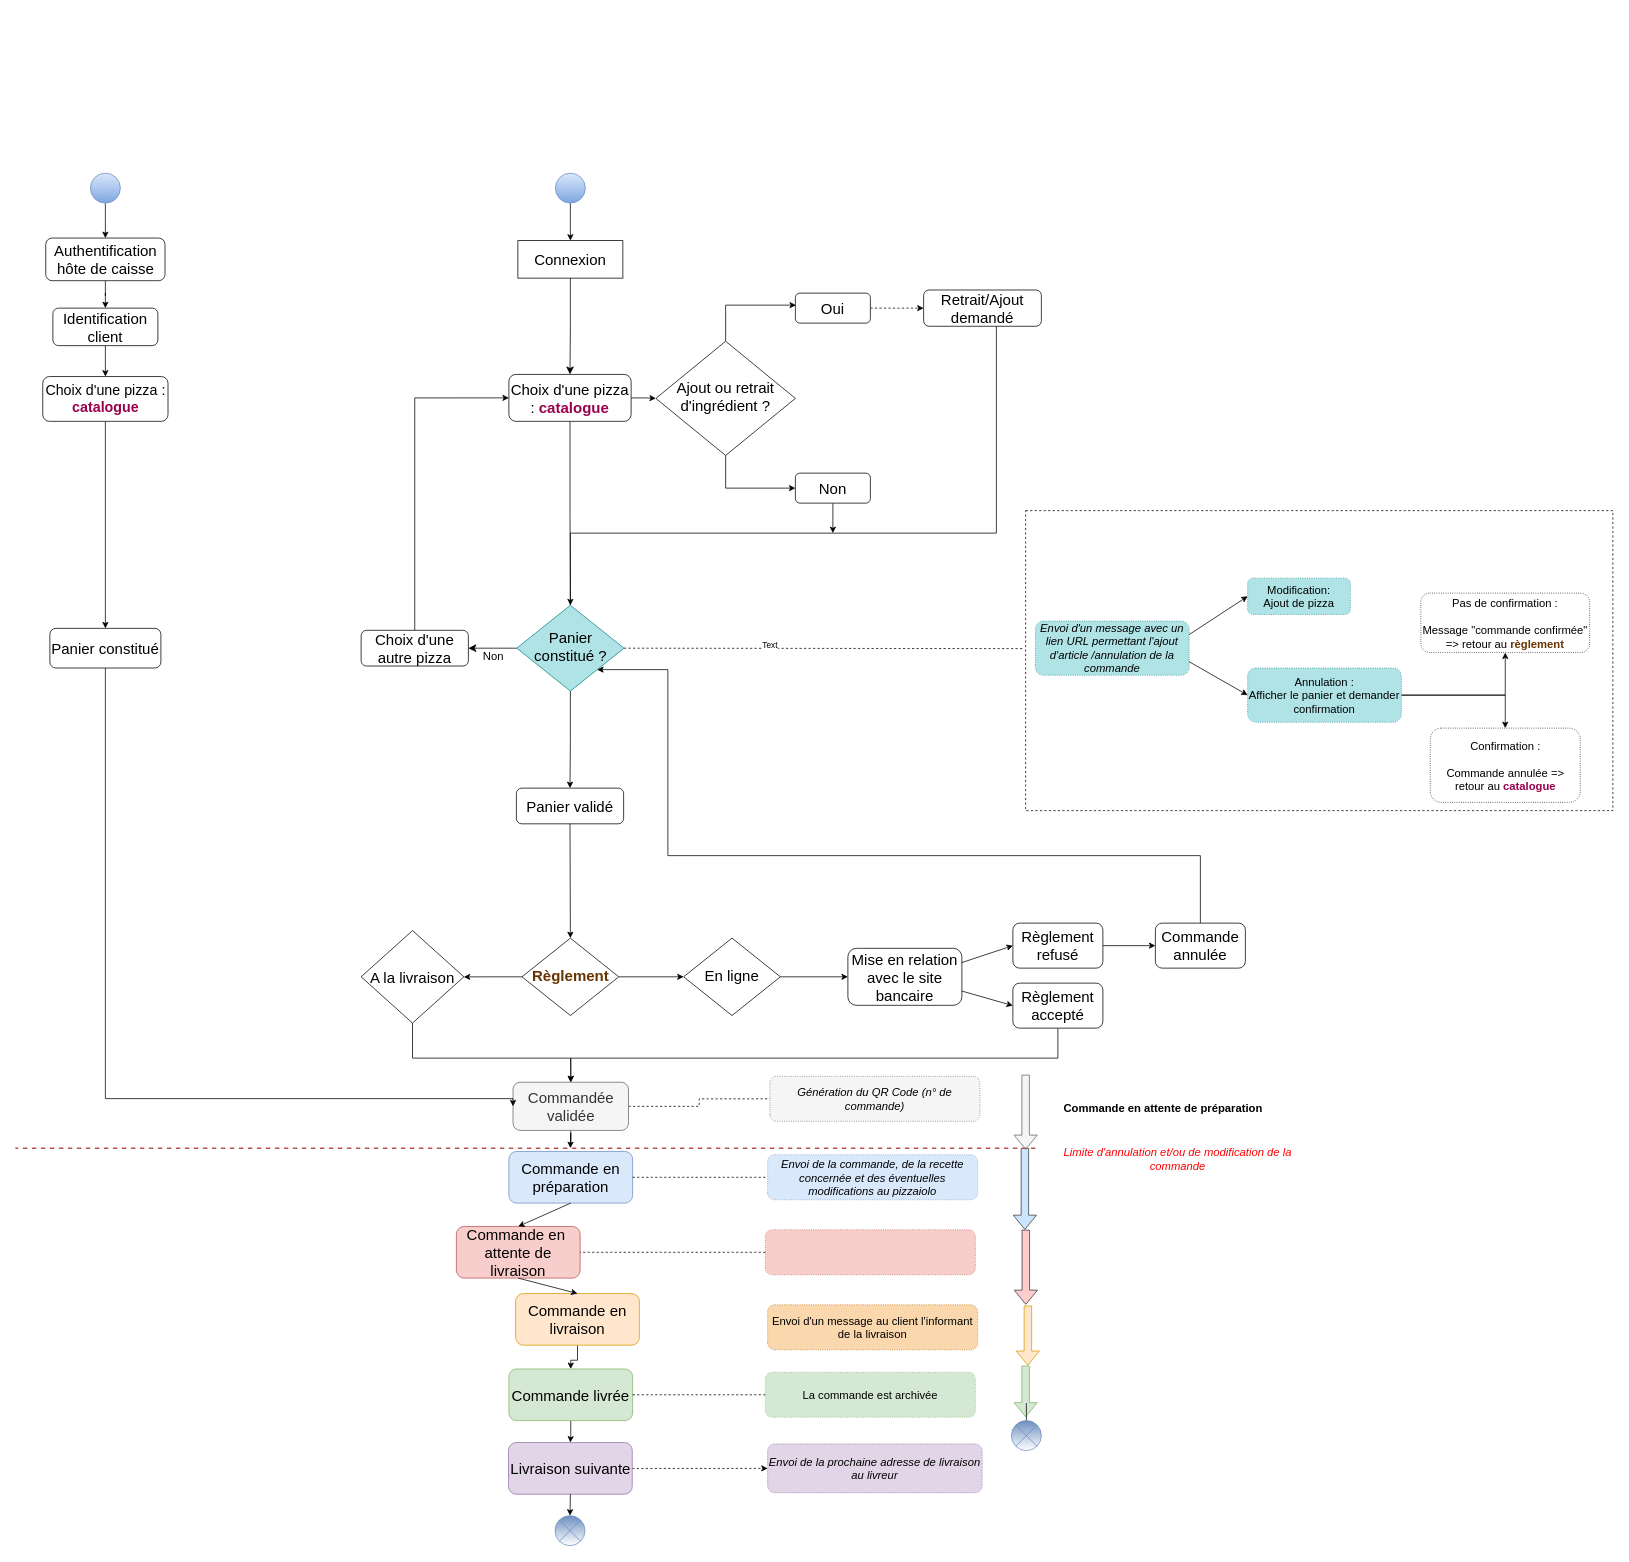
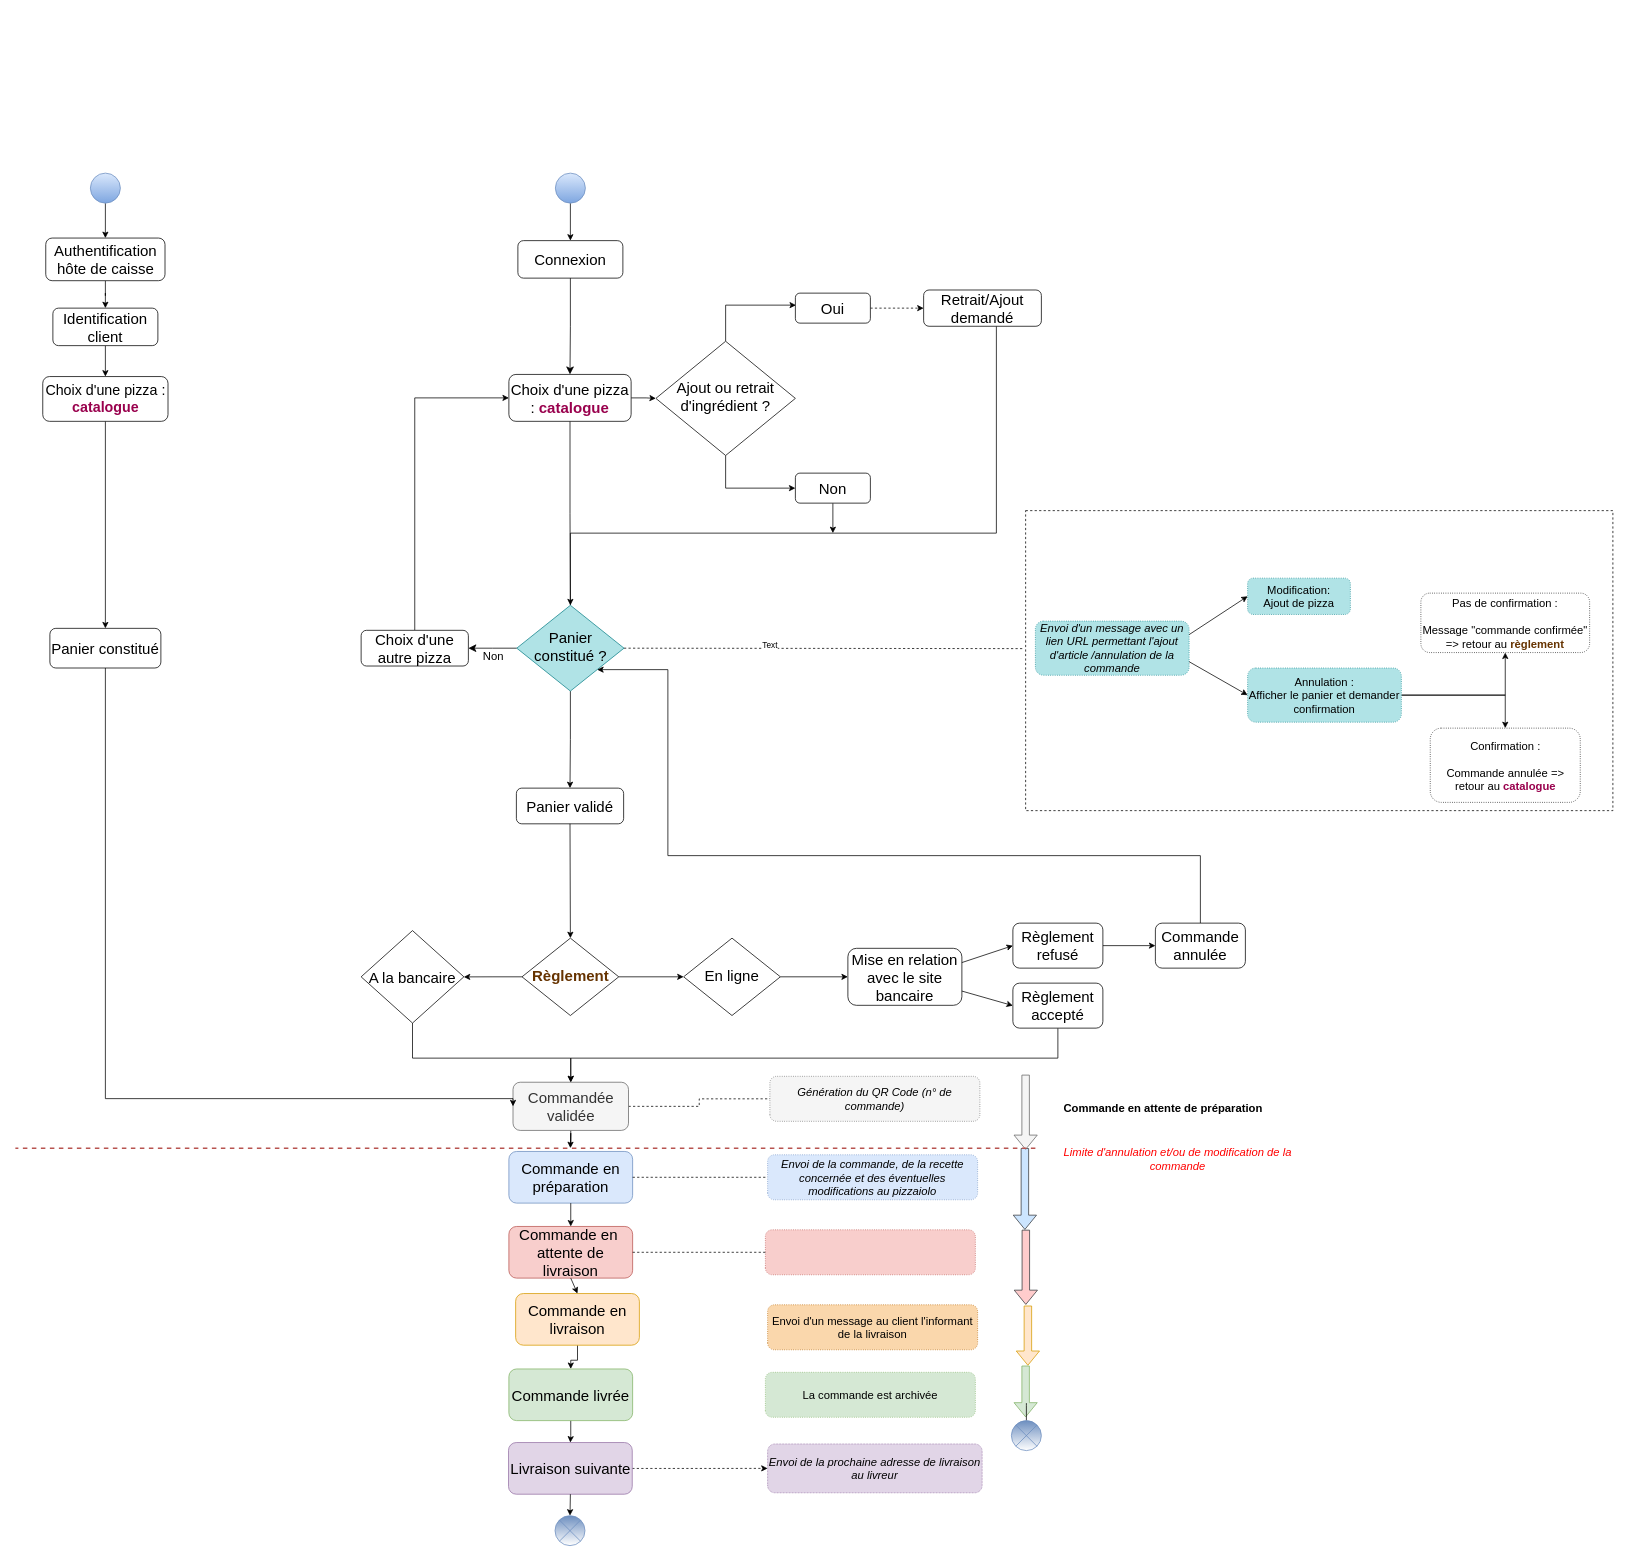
(570, 259) -> (570, 259)
(413, 977) -> (413, 977)
(518, 1252) -> (571, 1252)
(699, 1395) -> none
